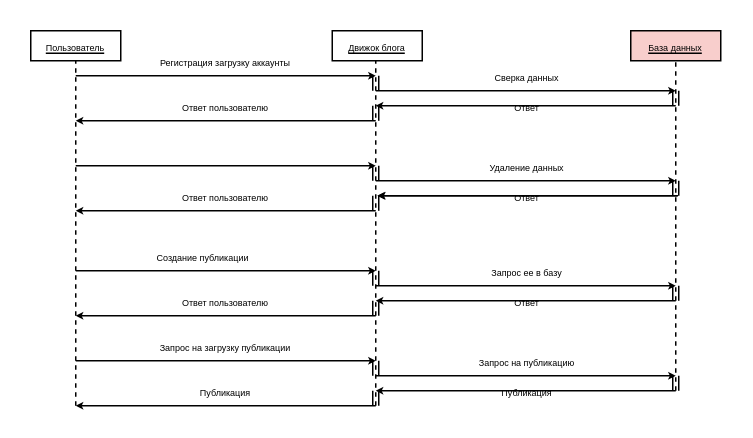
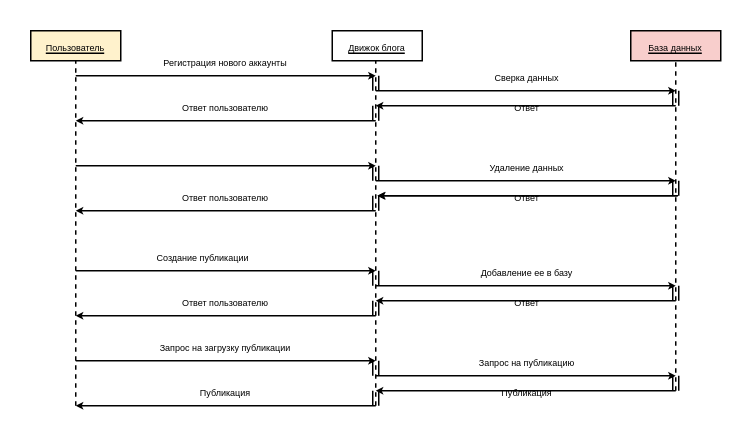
(76, 46) -> (76, 46)
(226, 61) -> (226, 61)
(527, 271) -> (527, 271)
